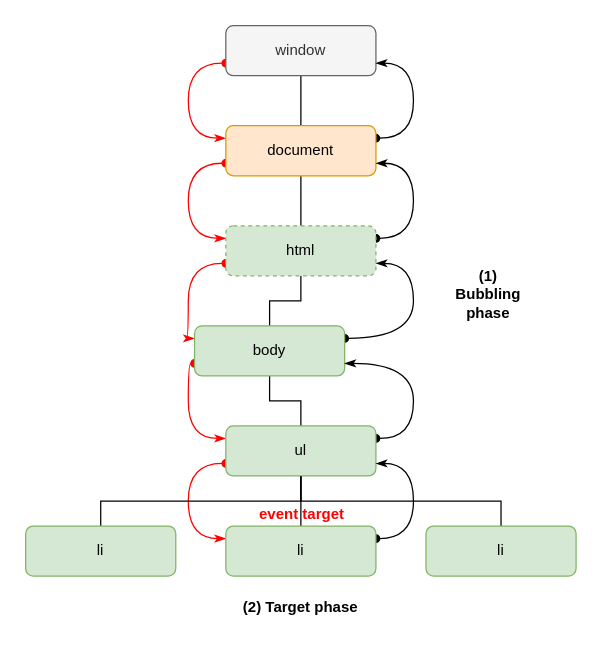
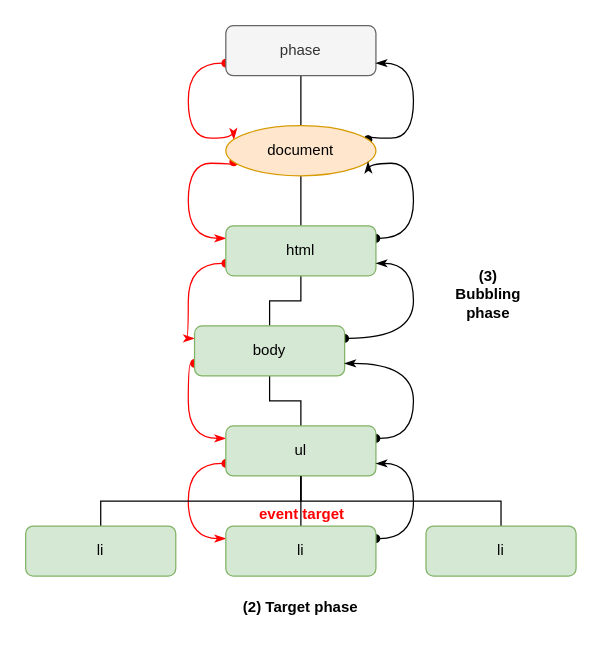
(301, 51) -> (301, 51)
(301, 151) -> (301, 151)
(301, 251) -> (301, 251)
(488, 294) -> (488, 294)
